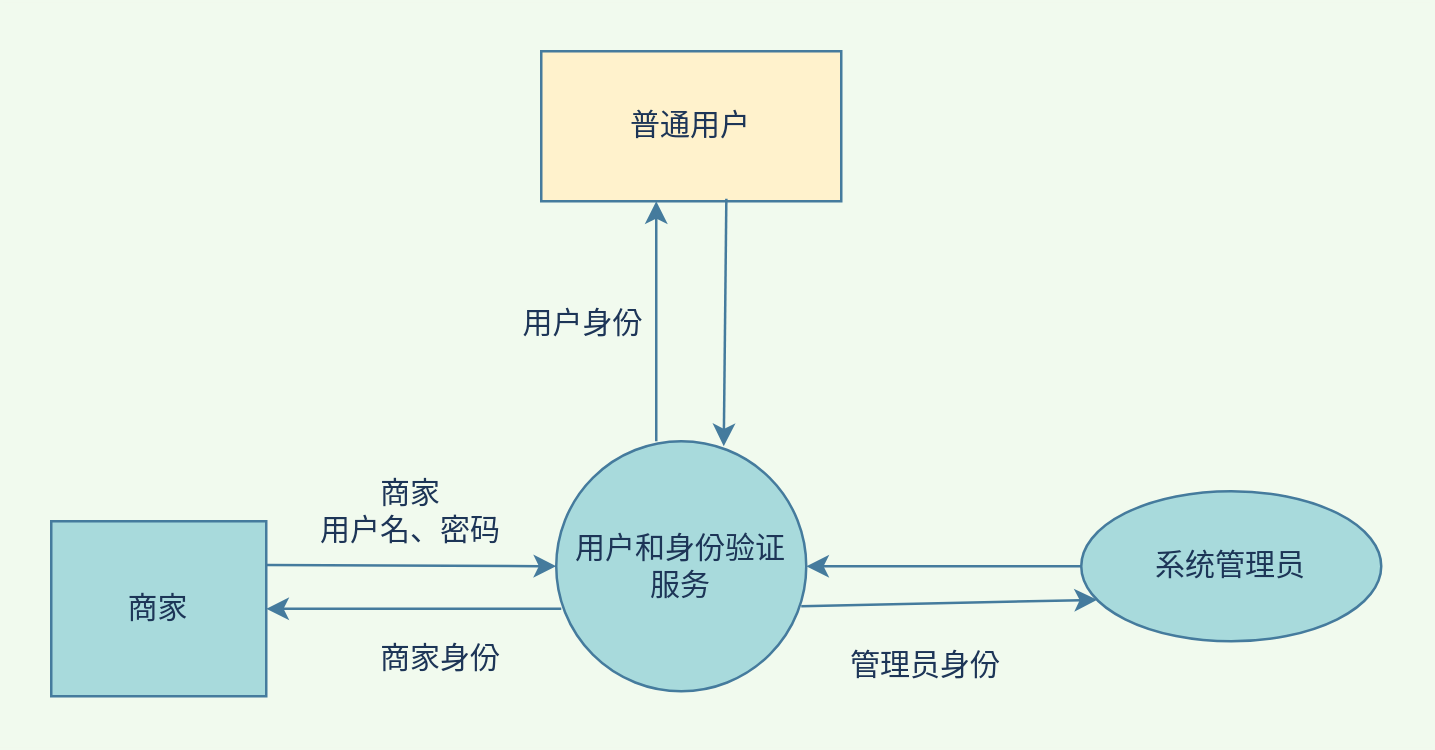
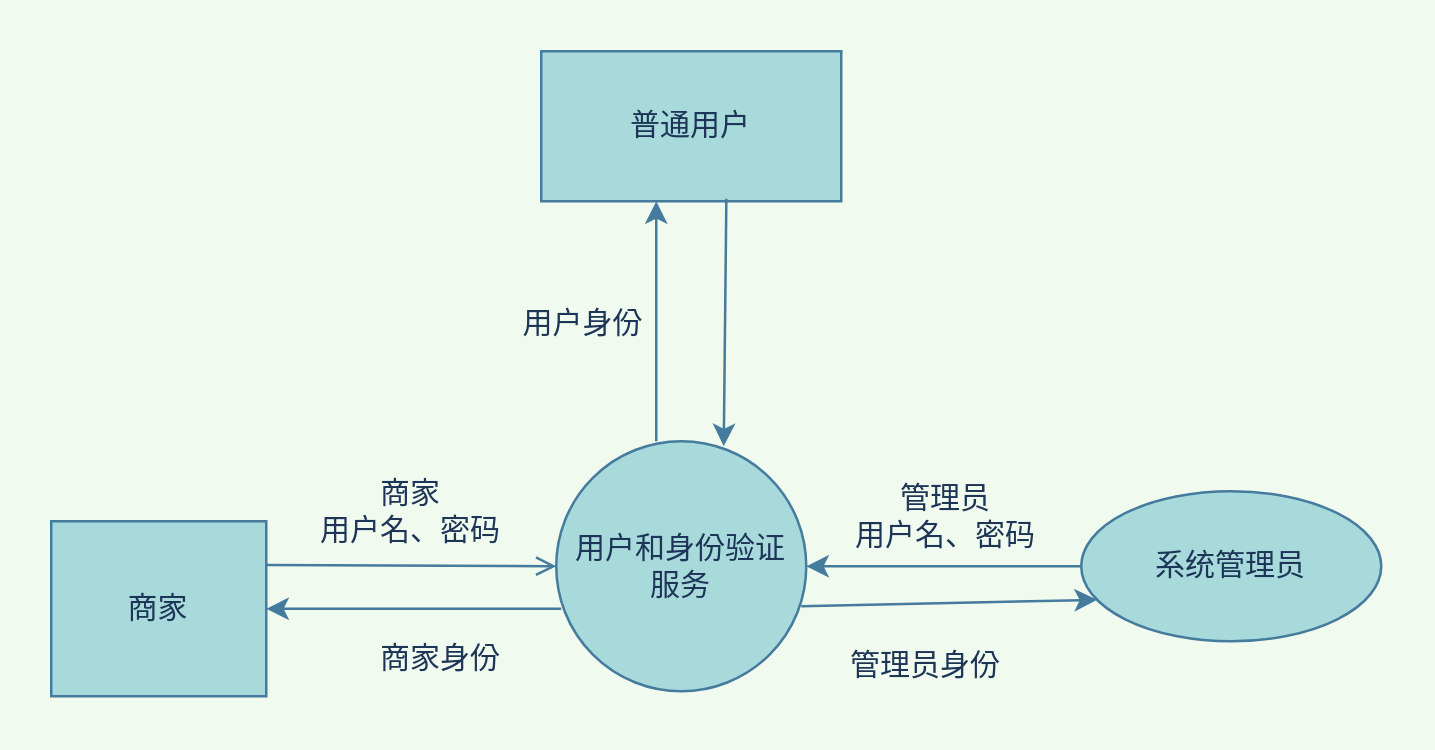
(691, 126) -> (691, 126)
none -> (946, 516)
(538, 566) -> (542, 566)
